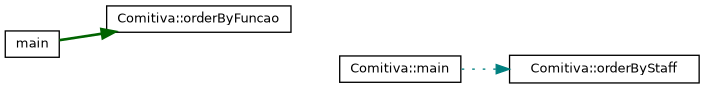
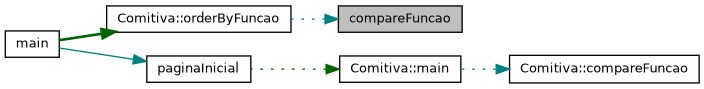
none -> (400, 19)
none -> (199, 69)
(604, 69) -> (604, 69)
